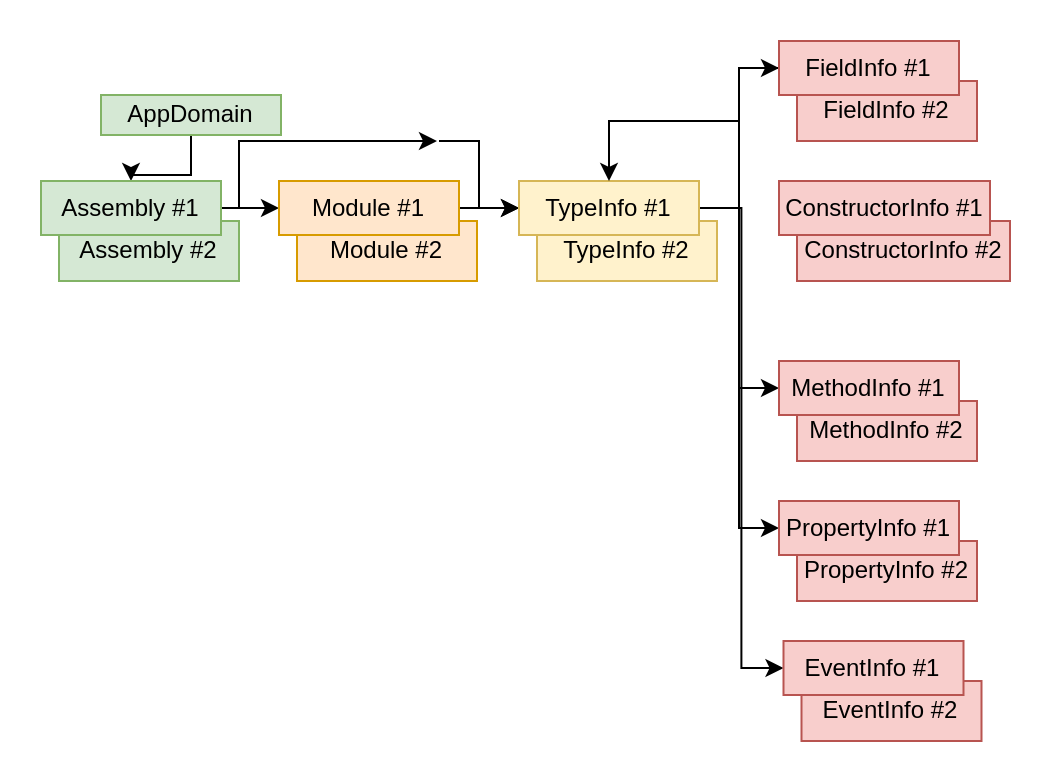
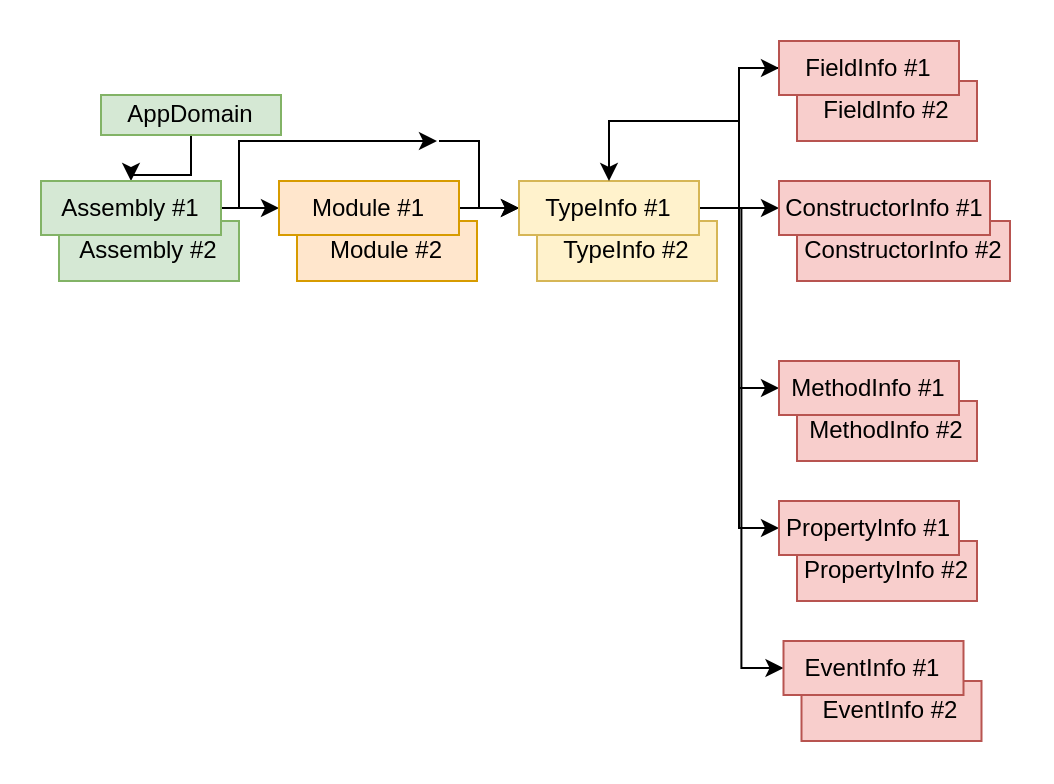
none -> (755, 208)
